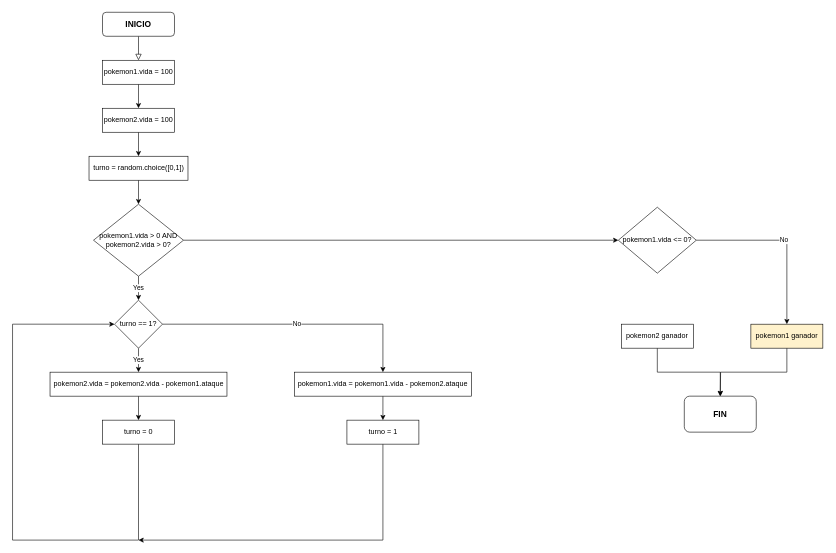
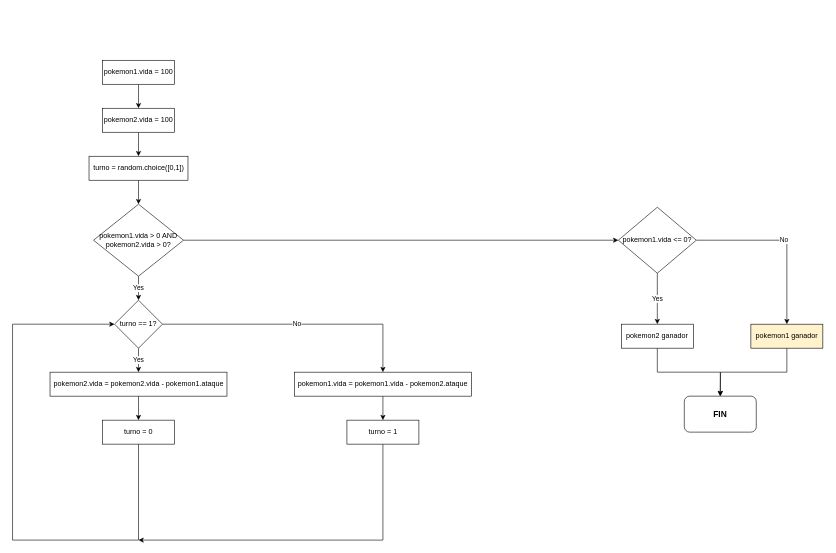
(138, 24) -> none
(138, 45) -> none
none -> (657, 298)
